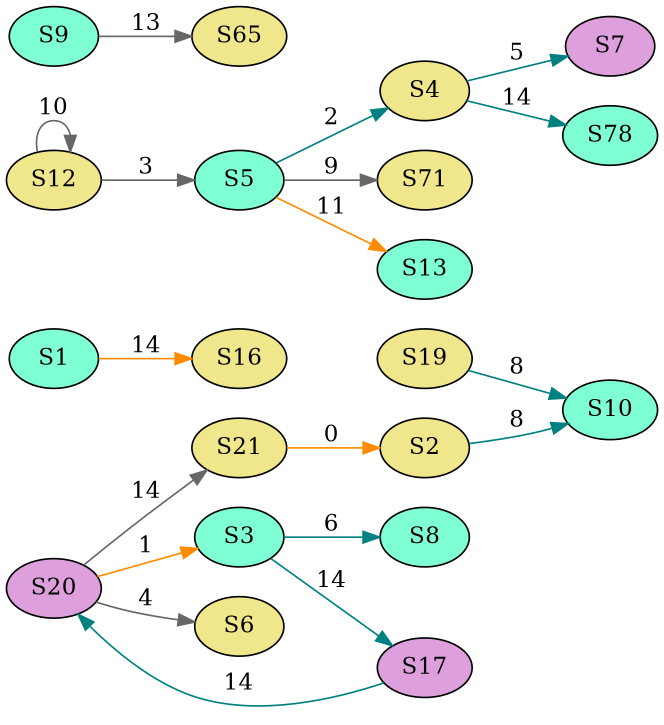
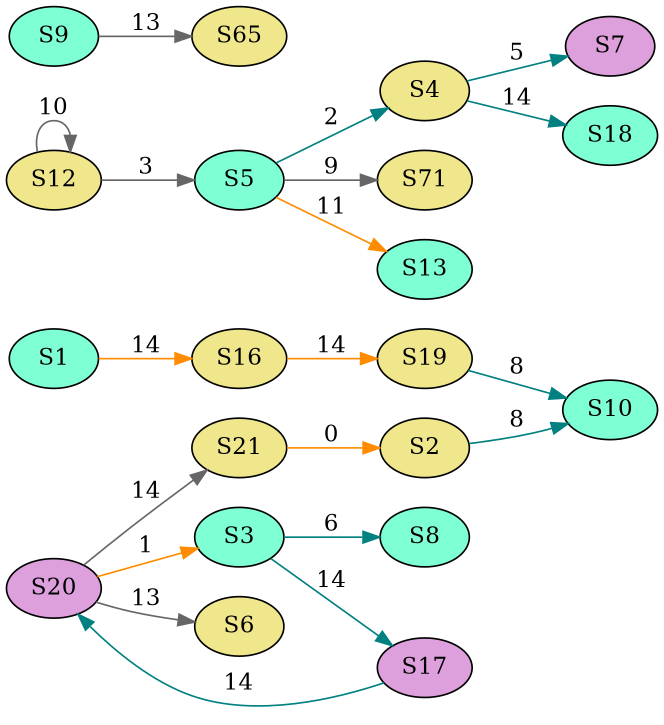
(610, 136) -> (610, 136)
none -> (324, 359)
(147, 599) -> (147, 599)
